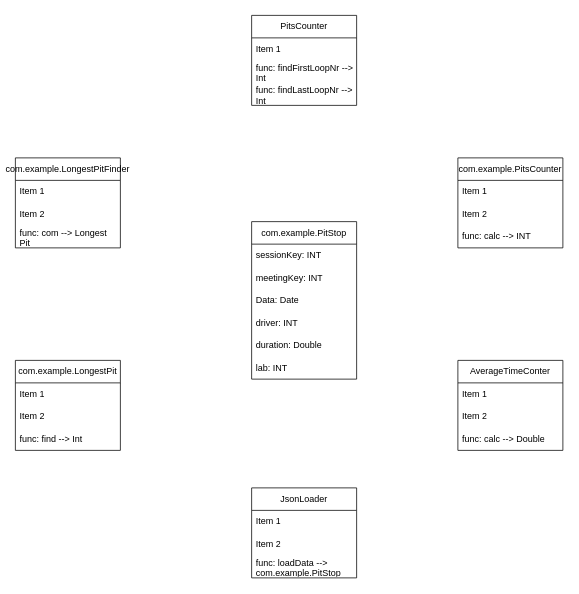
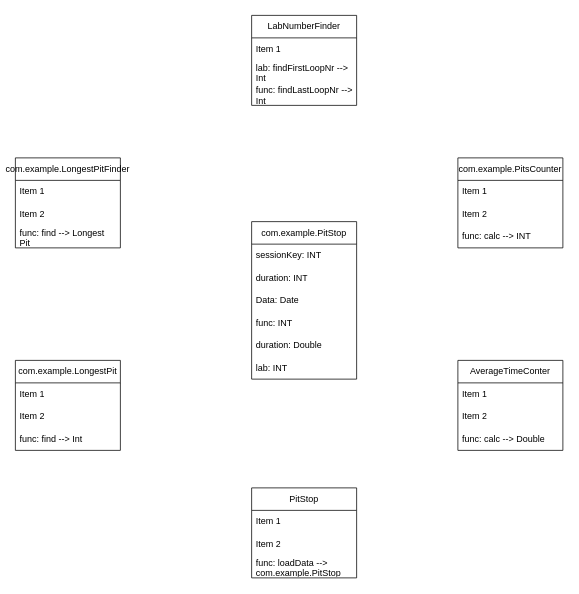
(304, 27) -> (304, 27)
(305, 72) -> (305, 72)
(69, 237) -> (69, 237)
(290, 278) -> (285, 278)
(280, 323) -> (276, 323)
(304, 499) -> (304, 499)
